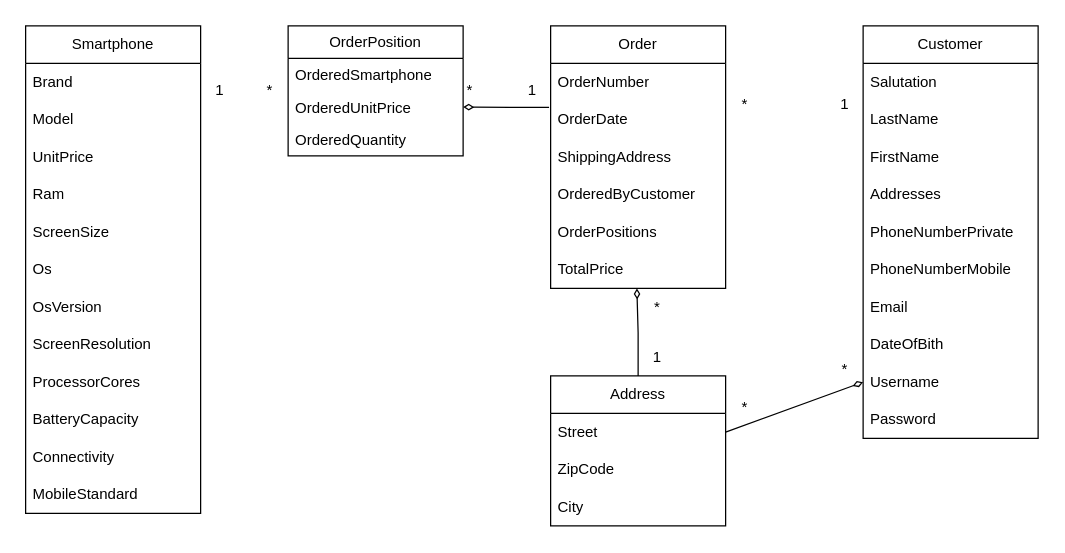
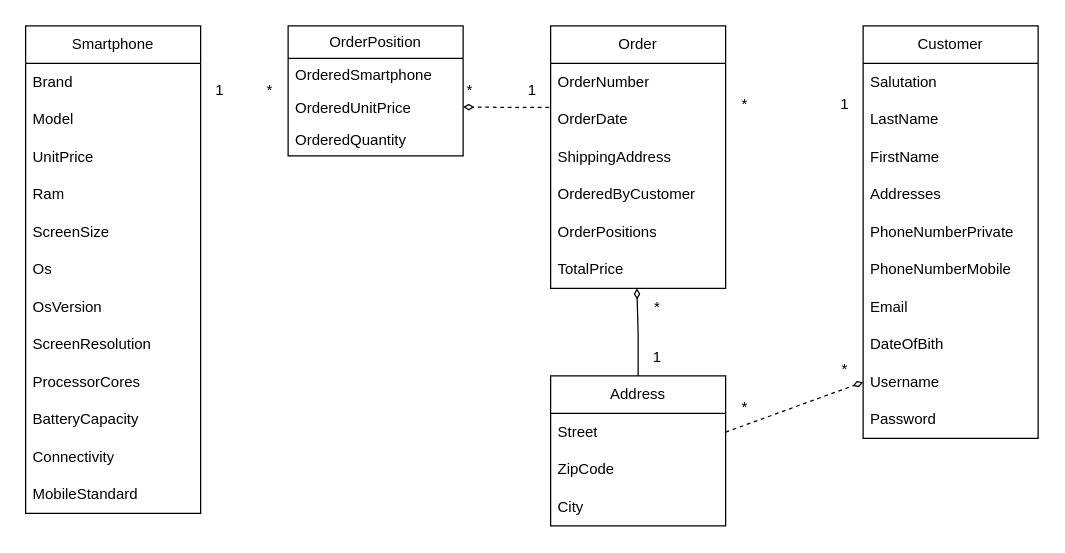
(510, 107) -> (510, 107)
(790, 409) -> (790, 409)
